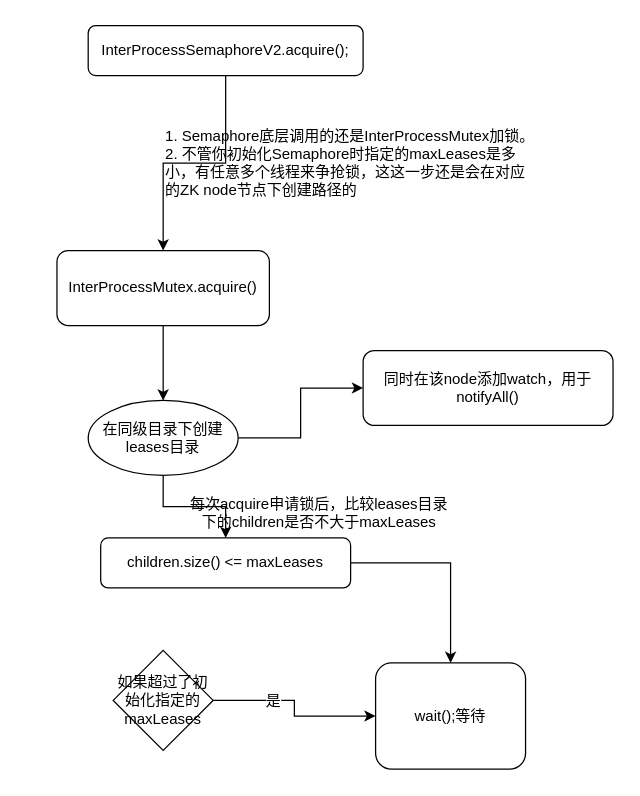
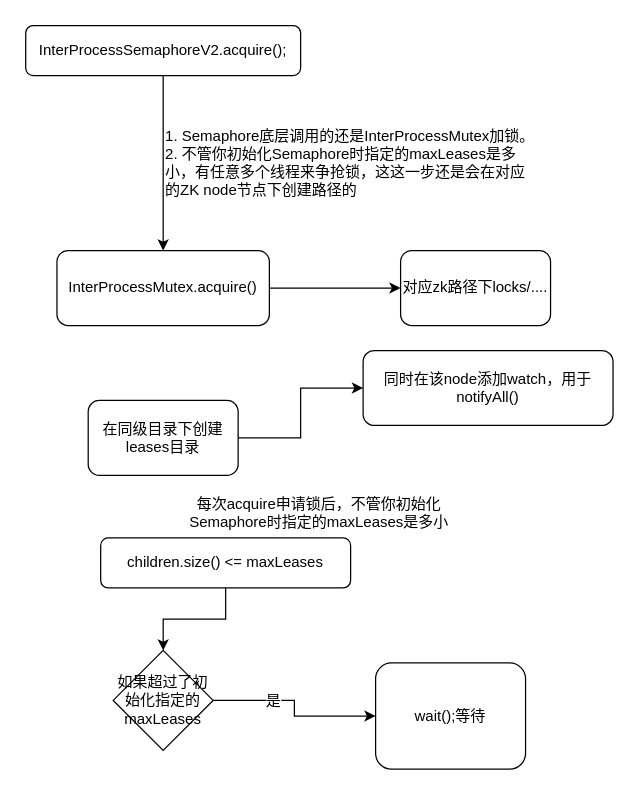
(226, 51) -> (163, 51)
none -> (331, 288)
none -> (476, 288)
(163, 359) -> none
(163, 438) -> (163, 438)
(190, 507) -> none
(319, 513) -> (319, 513)
(447, 563) -> (198, 619)
